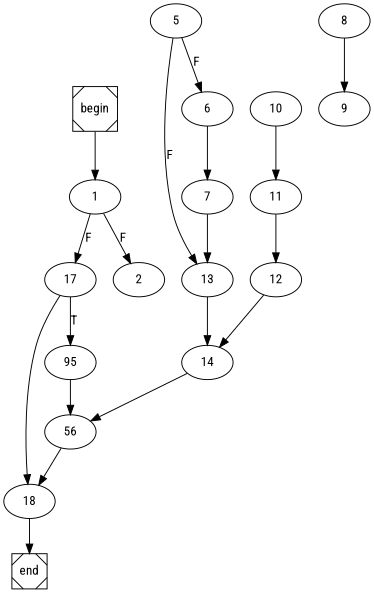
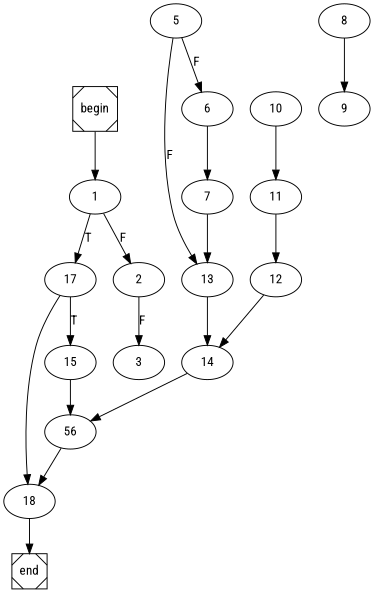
(88, 238) -> (88, 238)
(70, 362) -> (70, 362)
none -> (139, 362)
